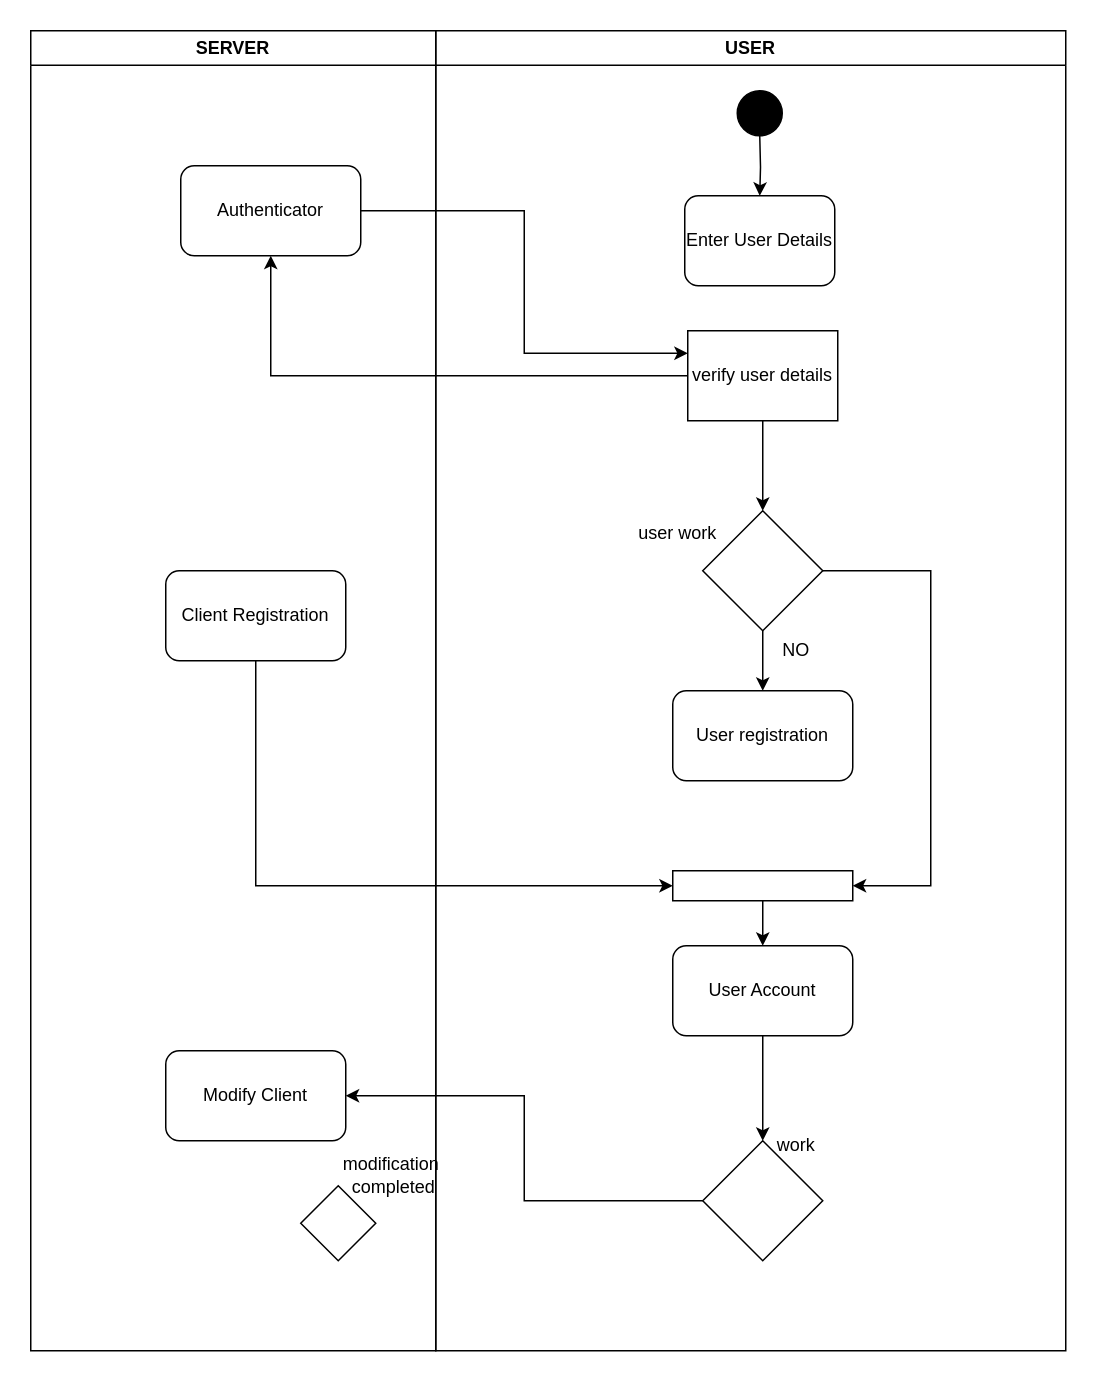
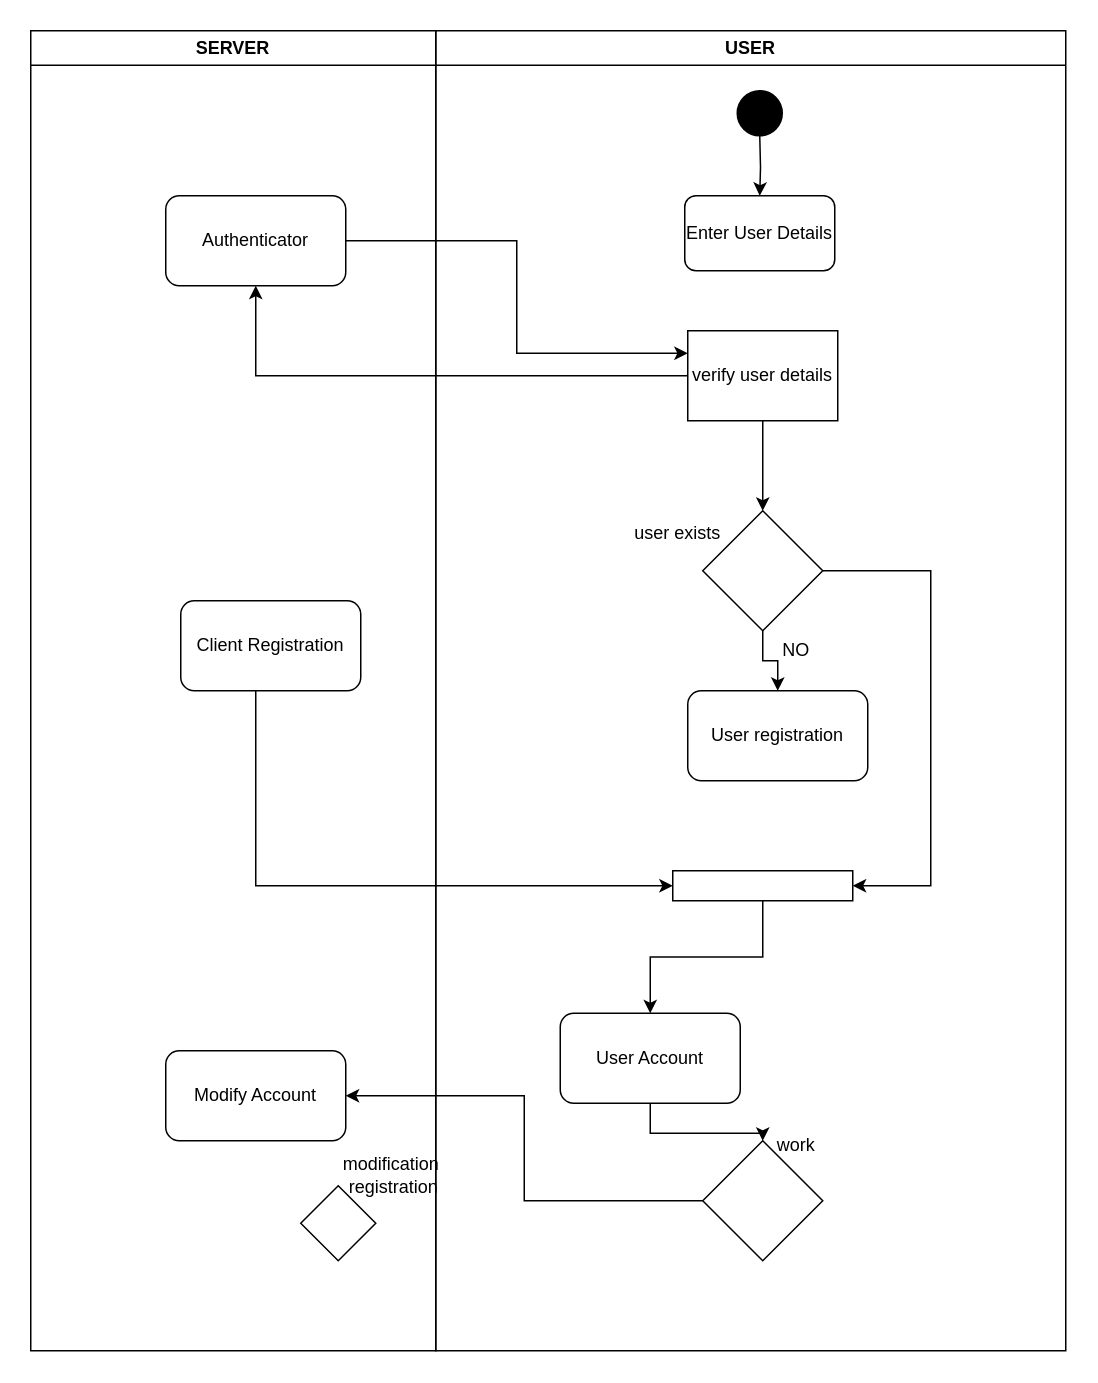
(271, 211) -> (256, 241)
(760, 241) -> (760, 233)
(678, 533) -> (678, 533)
(256, 616) -> (271, 646)
(763, 736) -> (778, 736)
(763, 991) -> (650, 1058)
(256, 1096) -> (256, 1096)
(392, 1175) -> (392, 1175)
